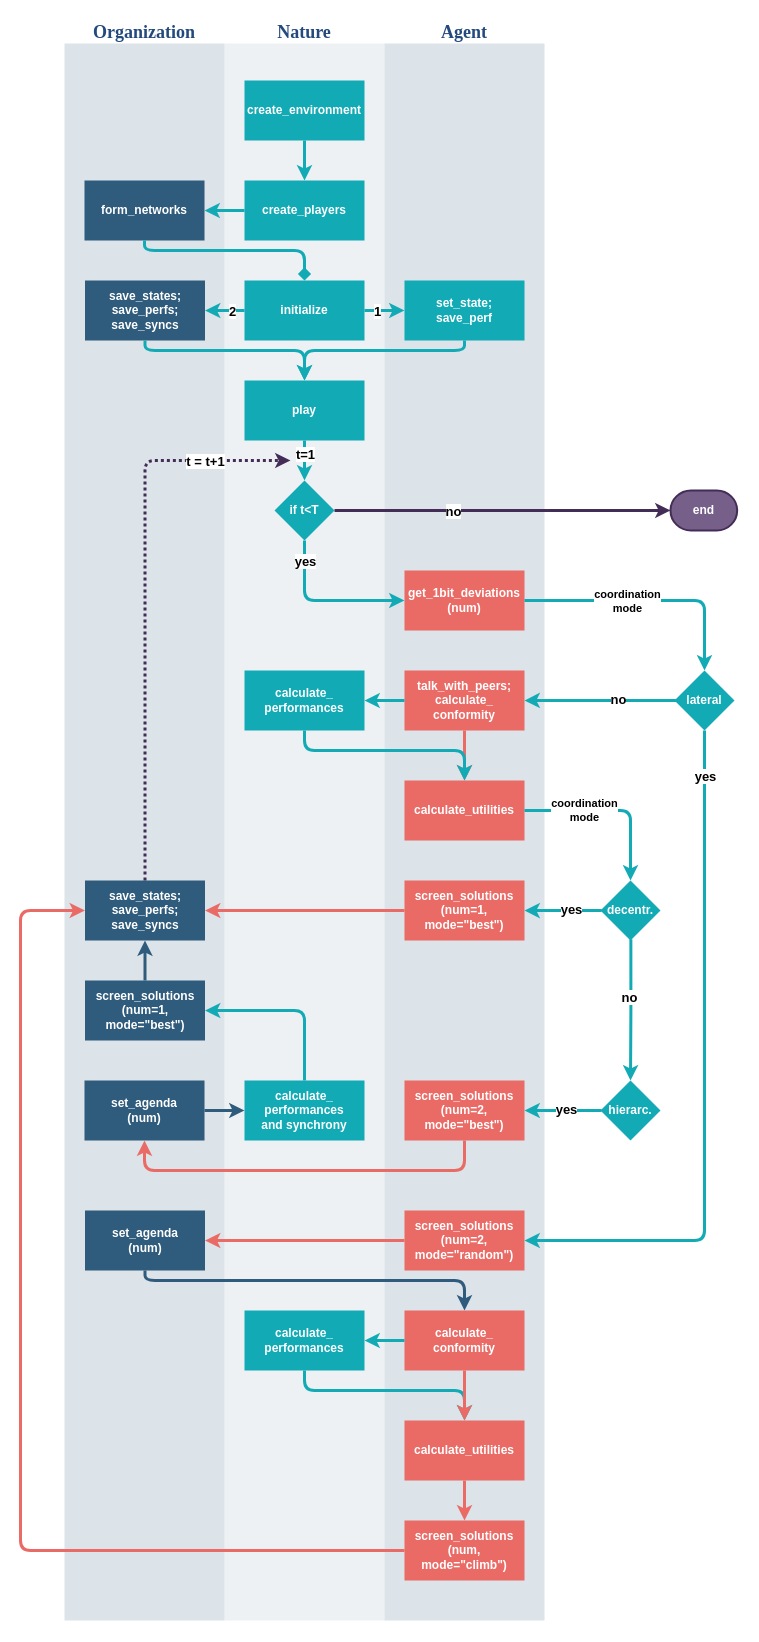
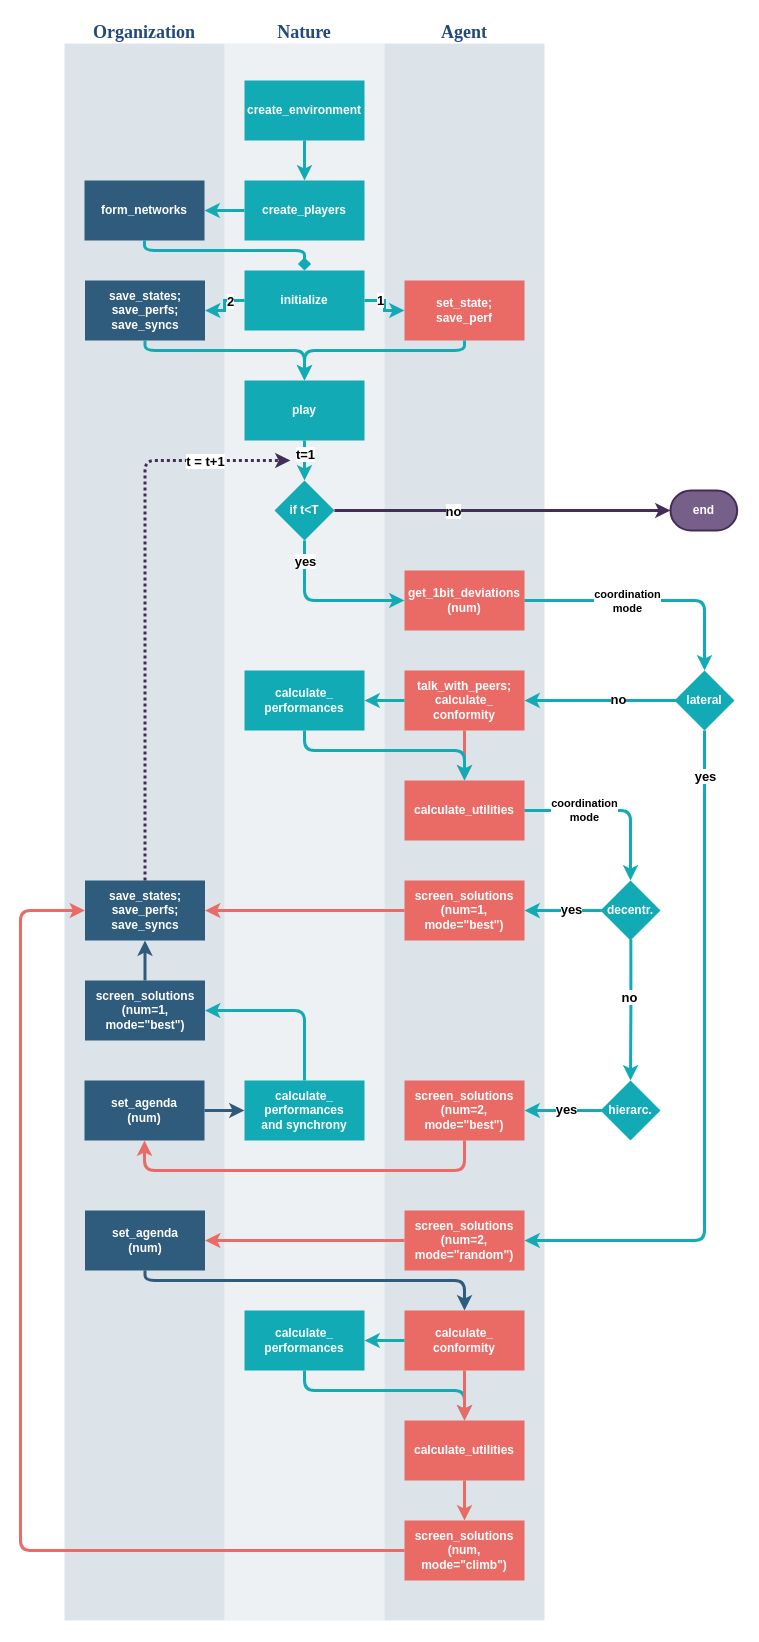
(305, 311) -> (305, 301)
(465, 311) -> (465, 311)
